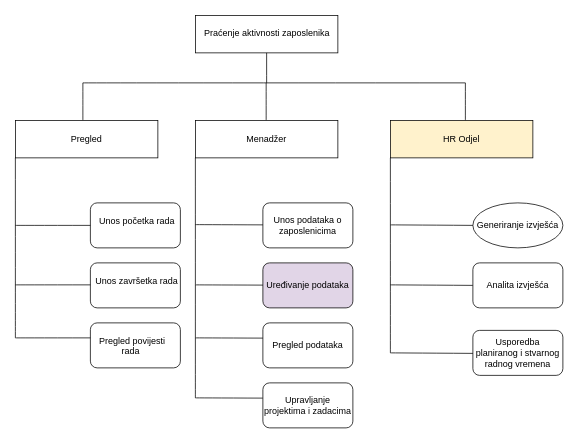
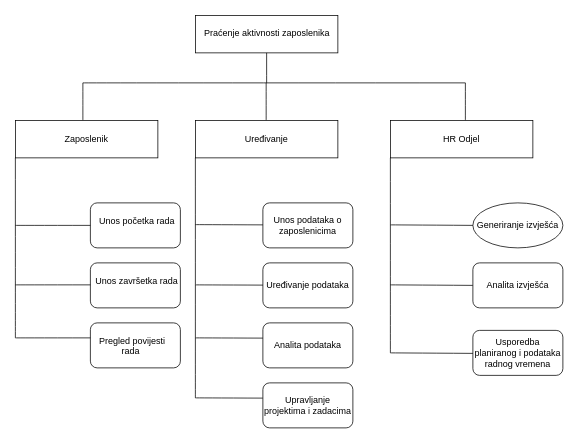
(87, 139) -> (87, 139)
(267, 139) -> (267, 139)
(462, 139) -> (462, 139)
(308, 285) -> (308, 285)
(308, 345) -> (308, 345)
(518, 353) -> (518, 353)
